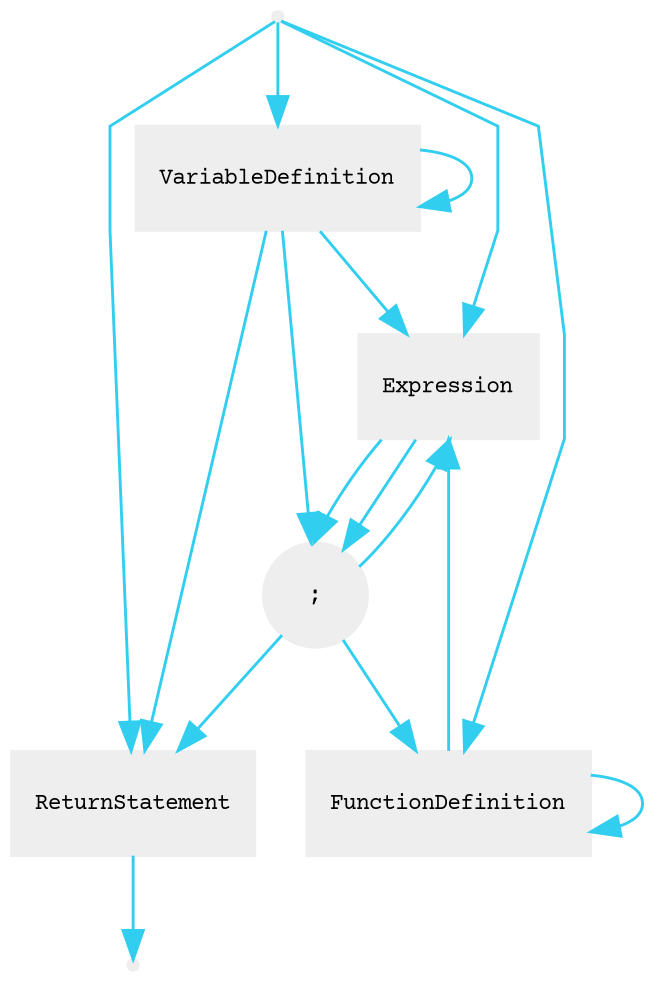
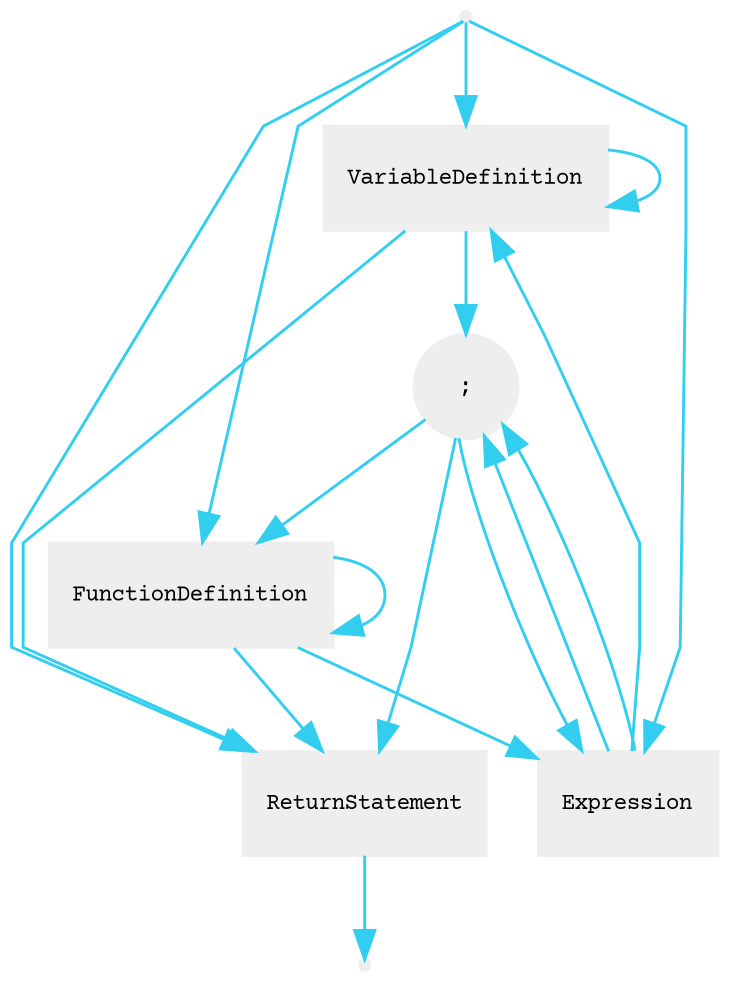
(354, 272) -> (617, 494)
none -> (268, 688)
